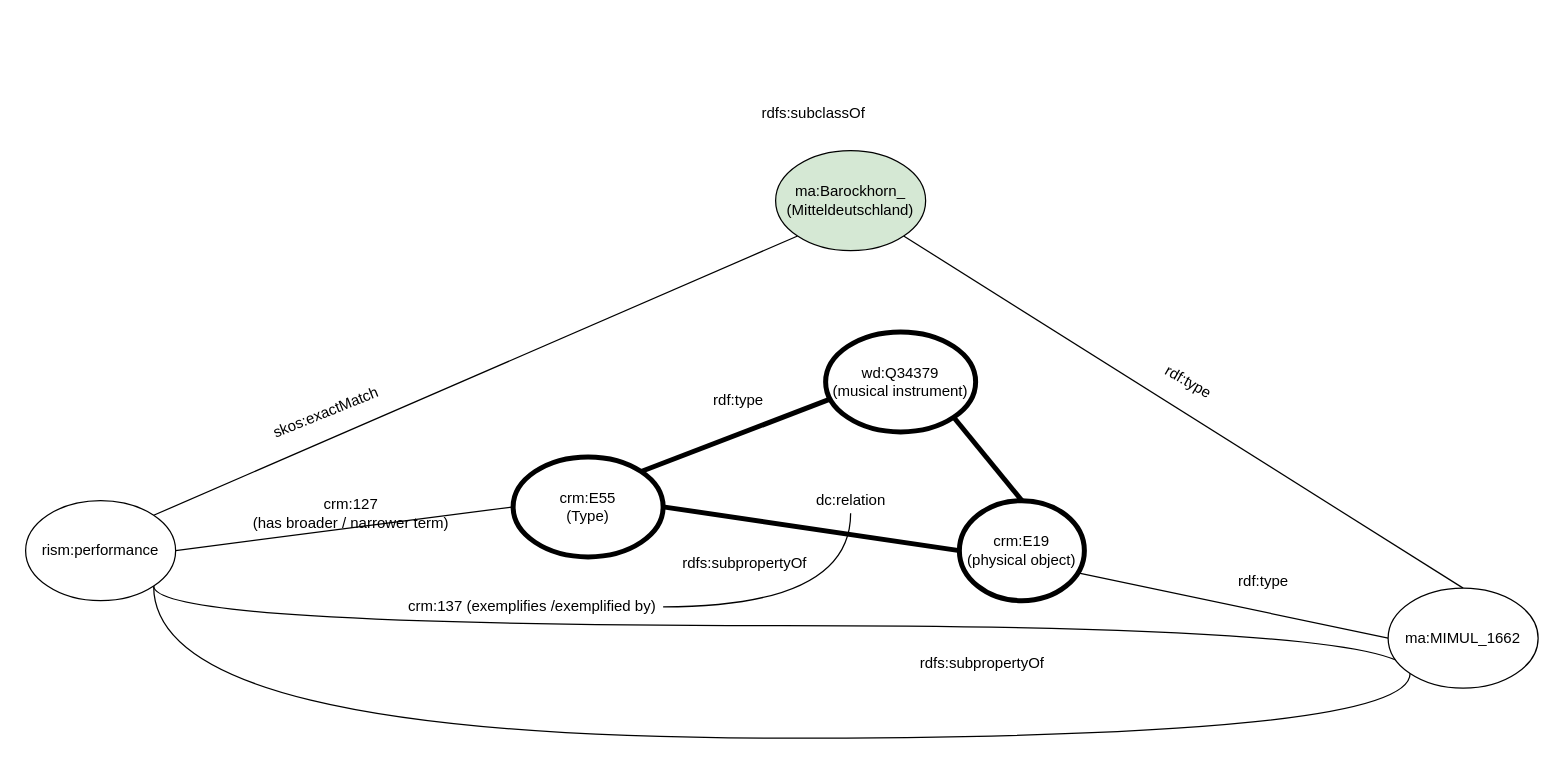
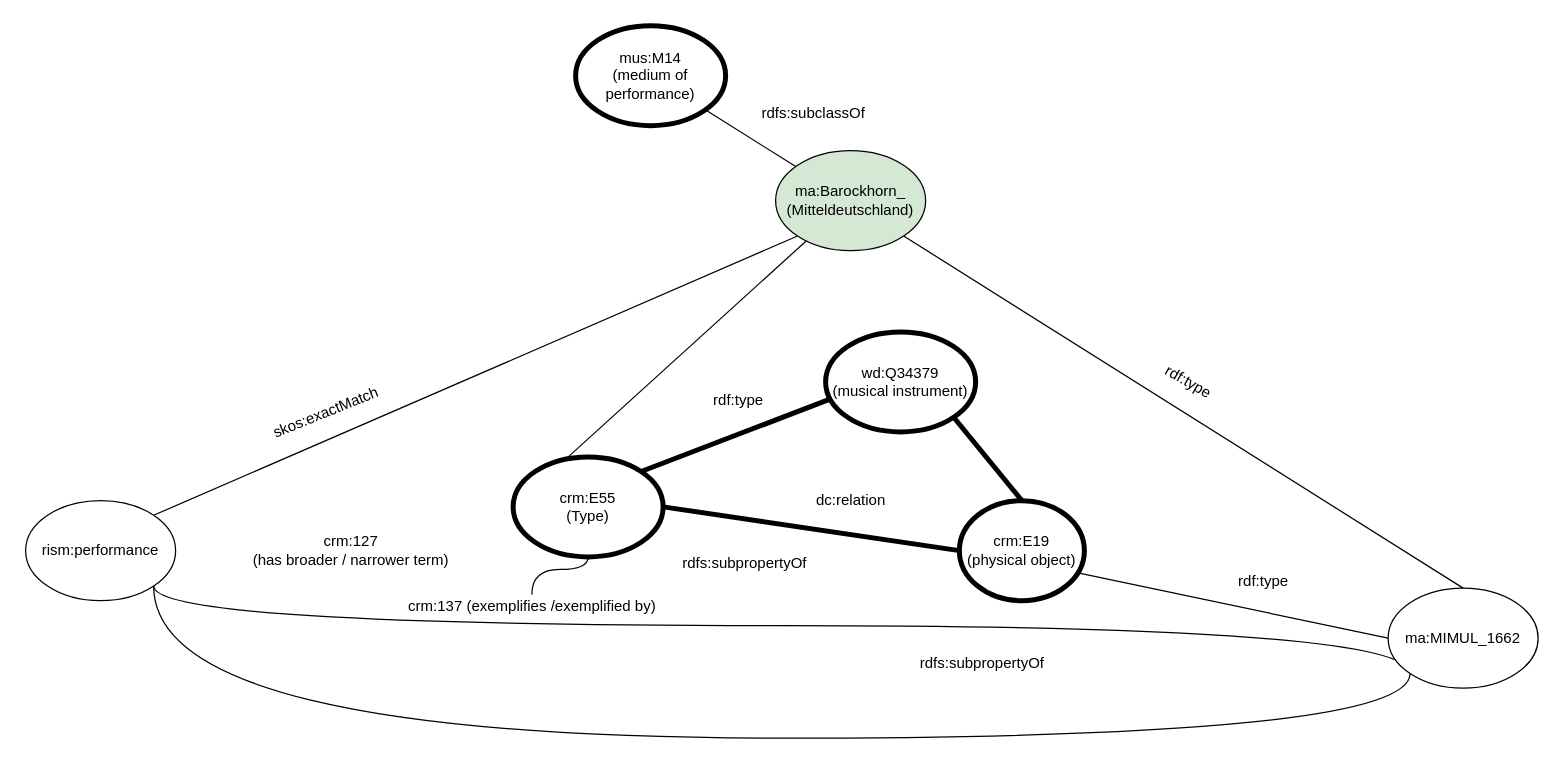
none -> (651, 76)
none -> (751, 138)
(351, 513) -> (351, 551)
(344, 529) -> (687, 349)
(777, 593) -> (555, 570)
